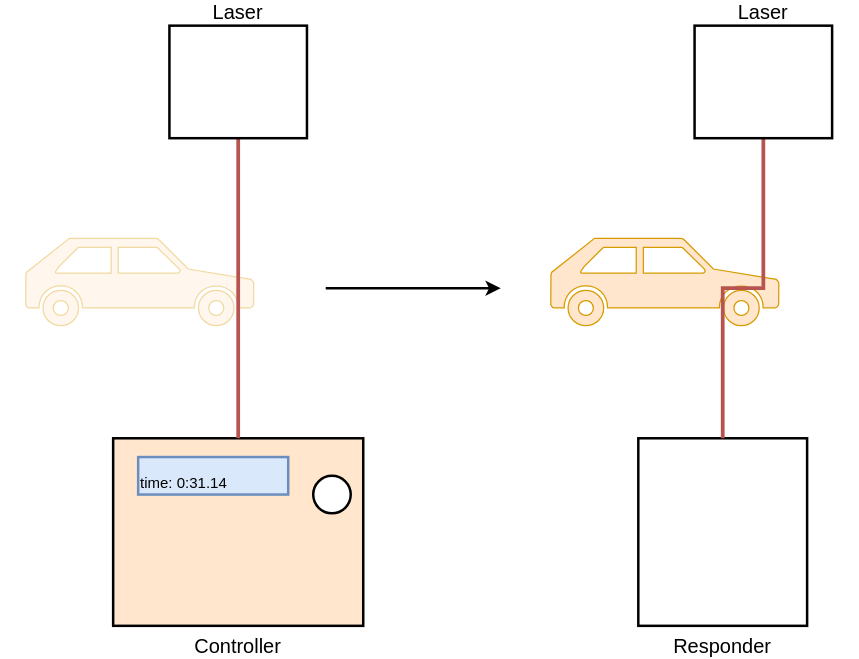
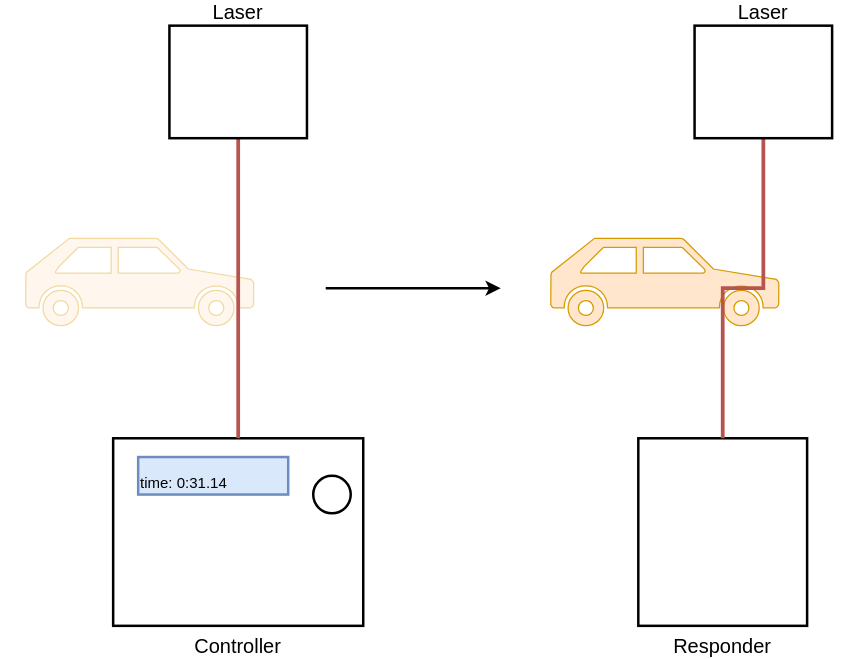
(238, 532) -> (238, 532)
